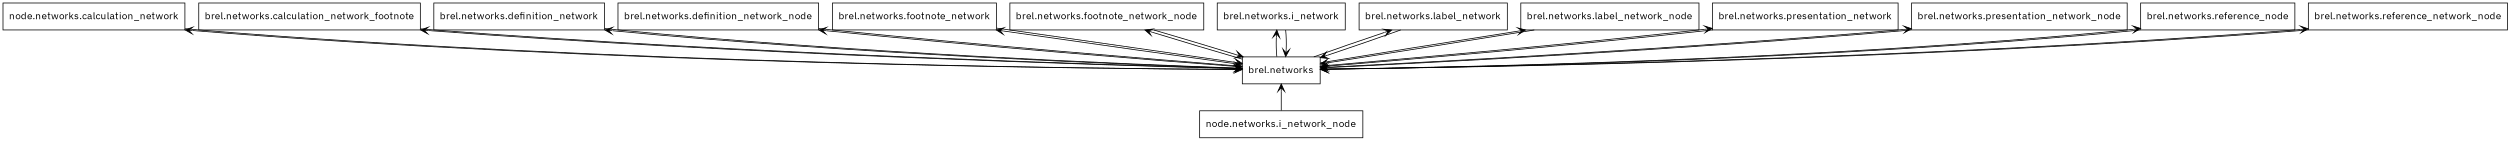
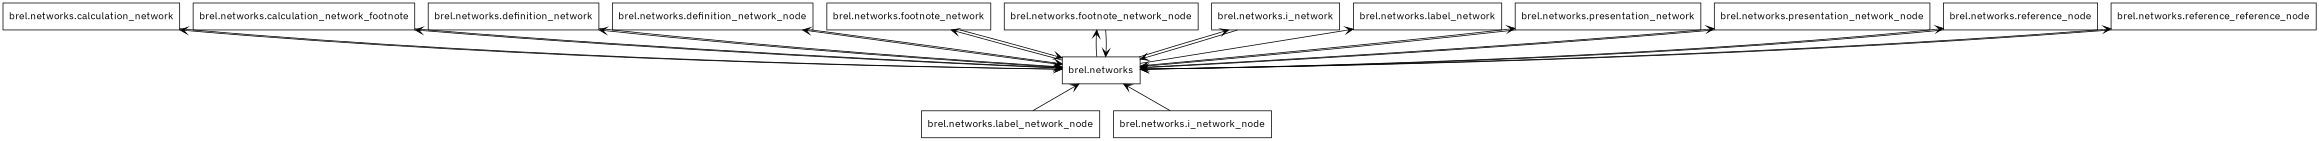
(94, 16) -> (91, 16)
(2408, 16) -> (2214, 16)
(1364, 43) -> none
(1419, 47) -> none
(1281, 124) -> (1193, 124)
